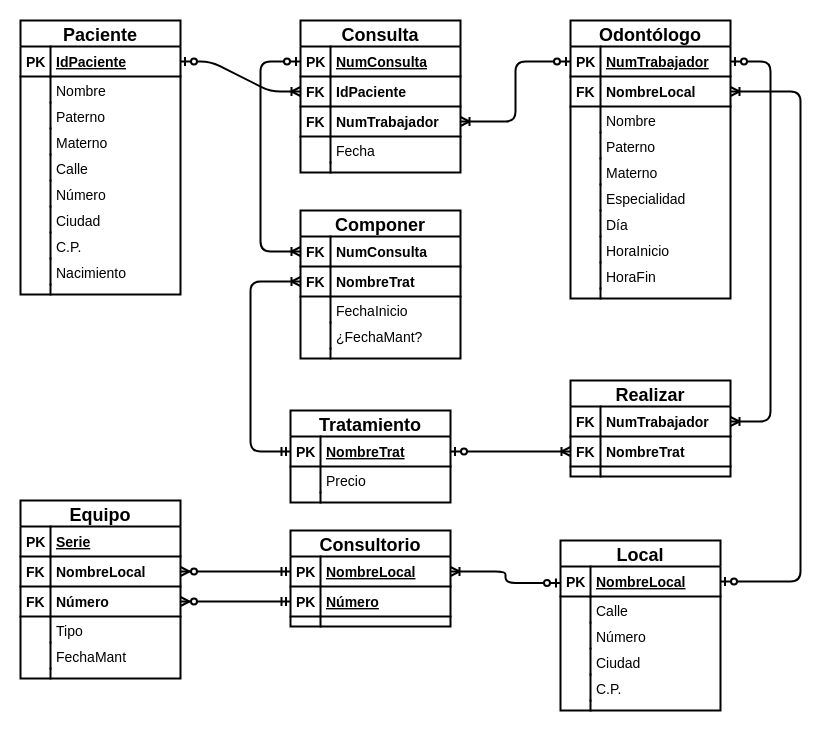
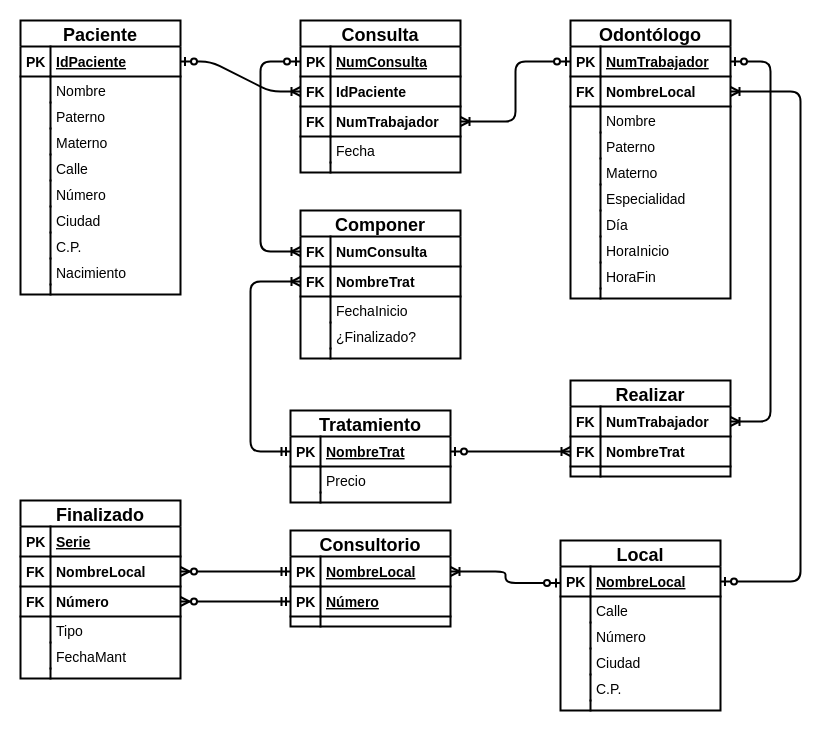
(379, 337) -> (378, 337)
(100, 515) -> (100, 515)
